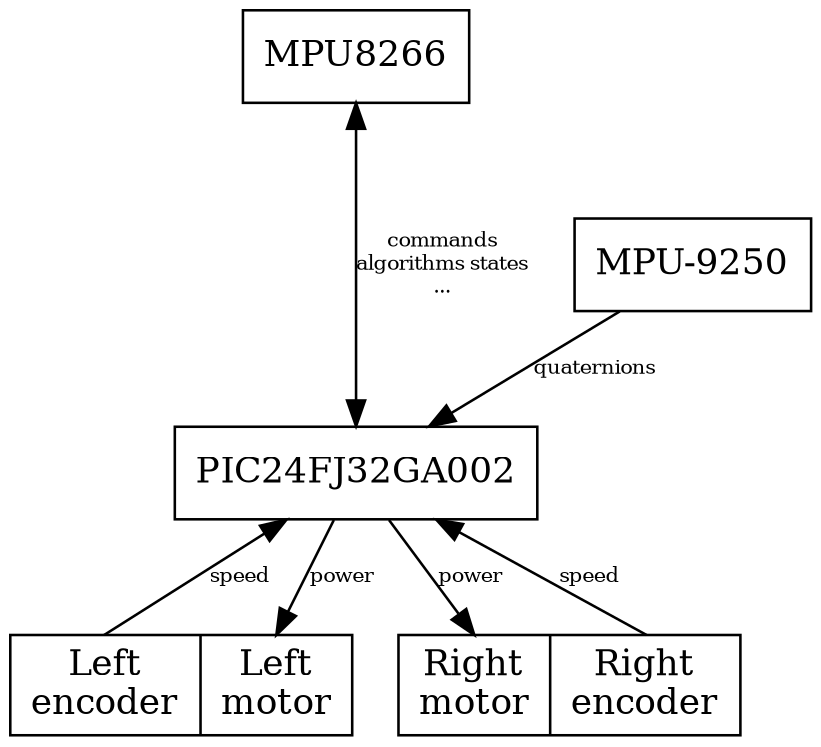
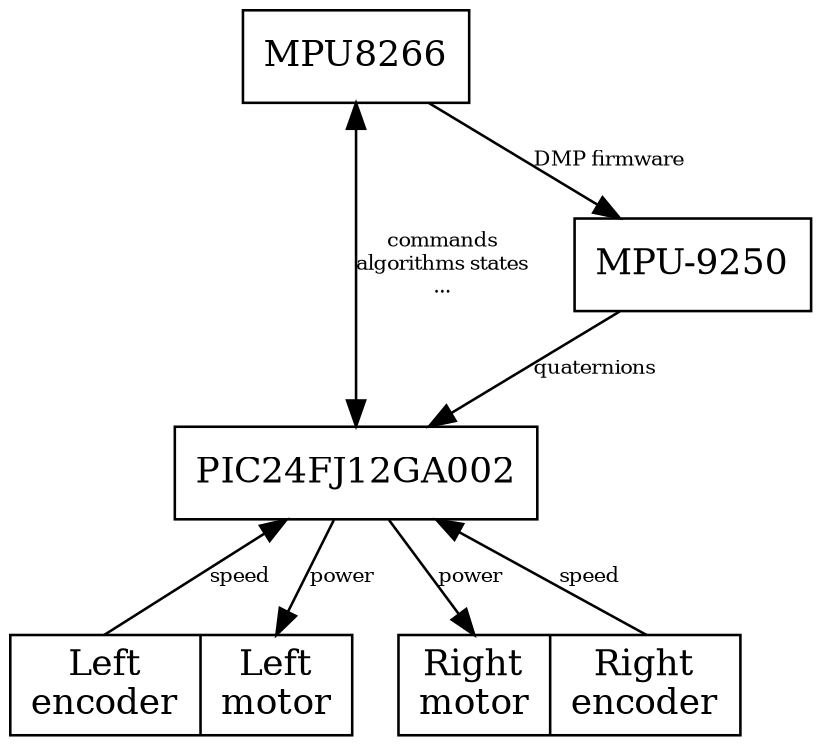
none -> (513, 154)
(356, 473) -> (356, 473)
